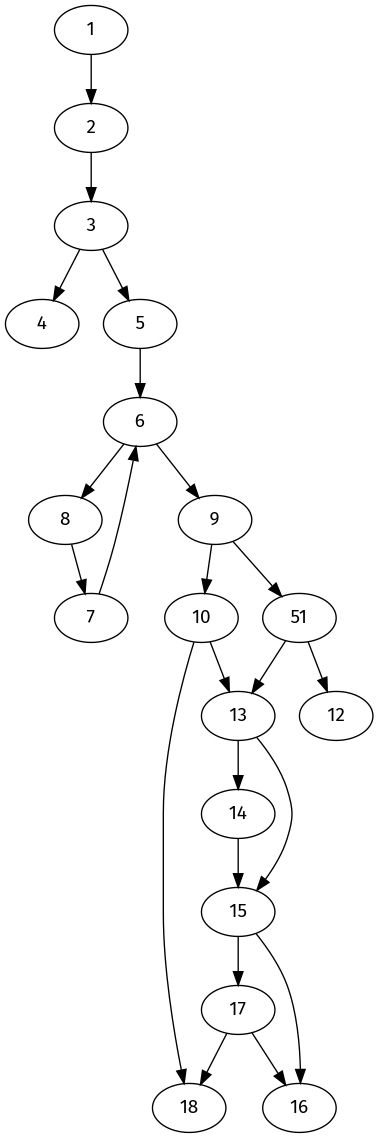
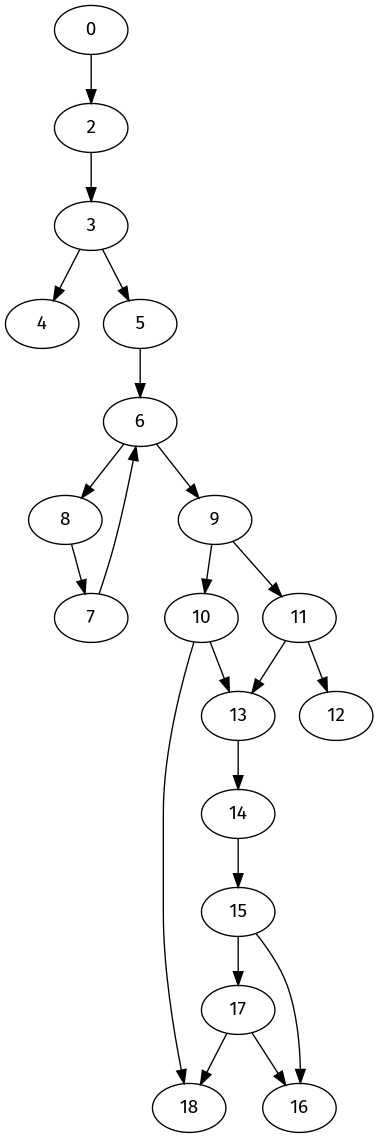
(91, 30) -> (91, 30)
(299, 618) -> (299, 618)
(291, 807) -> none
